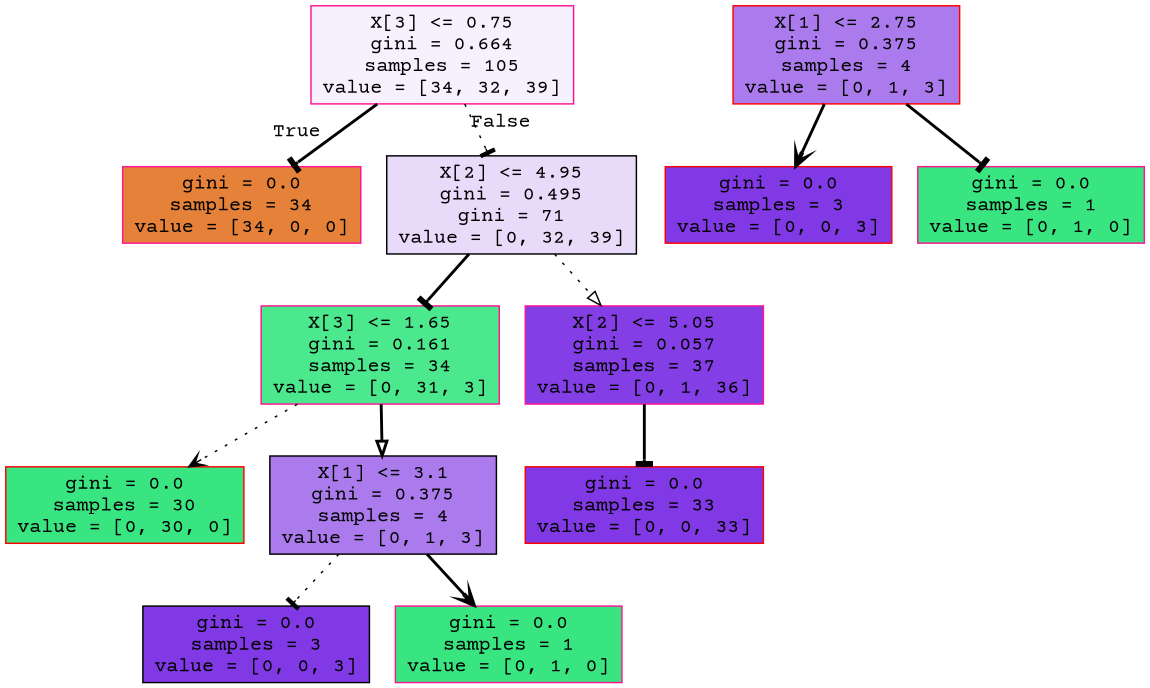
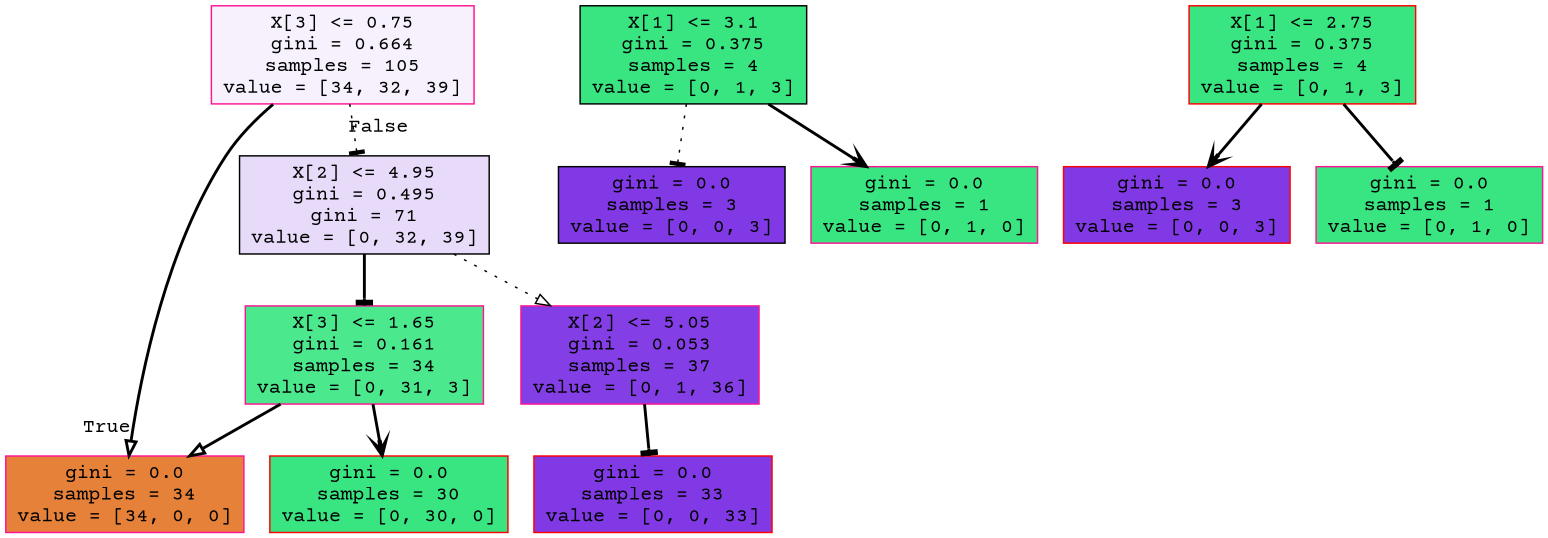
(846, 55) -> (1302, 55)
(338, 133) -> (175, 260)
(644, 355) -> (640, 355)
(382, 423) -> (242, 426)
(249, 432) -> (376, 423)
(383, 505) -> (693, 55)
